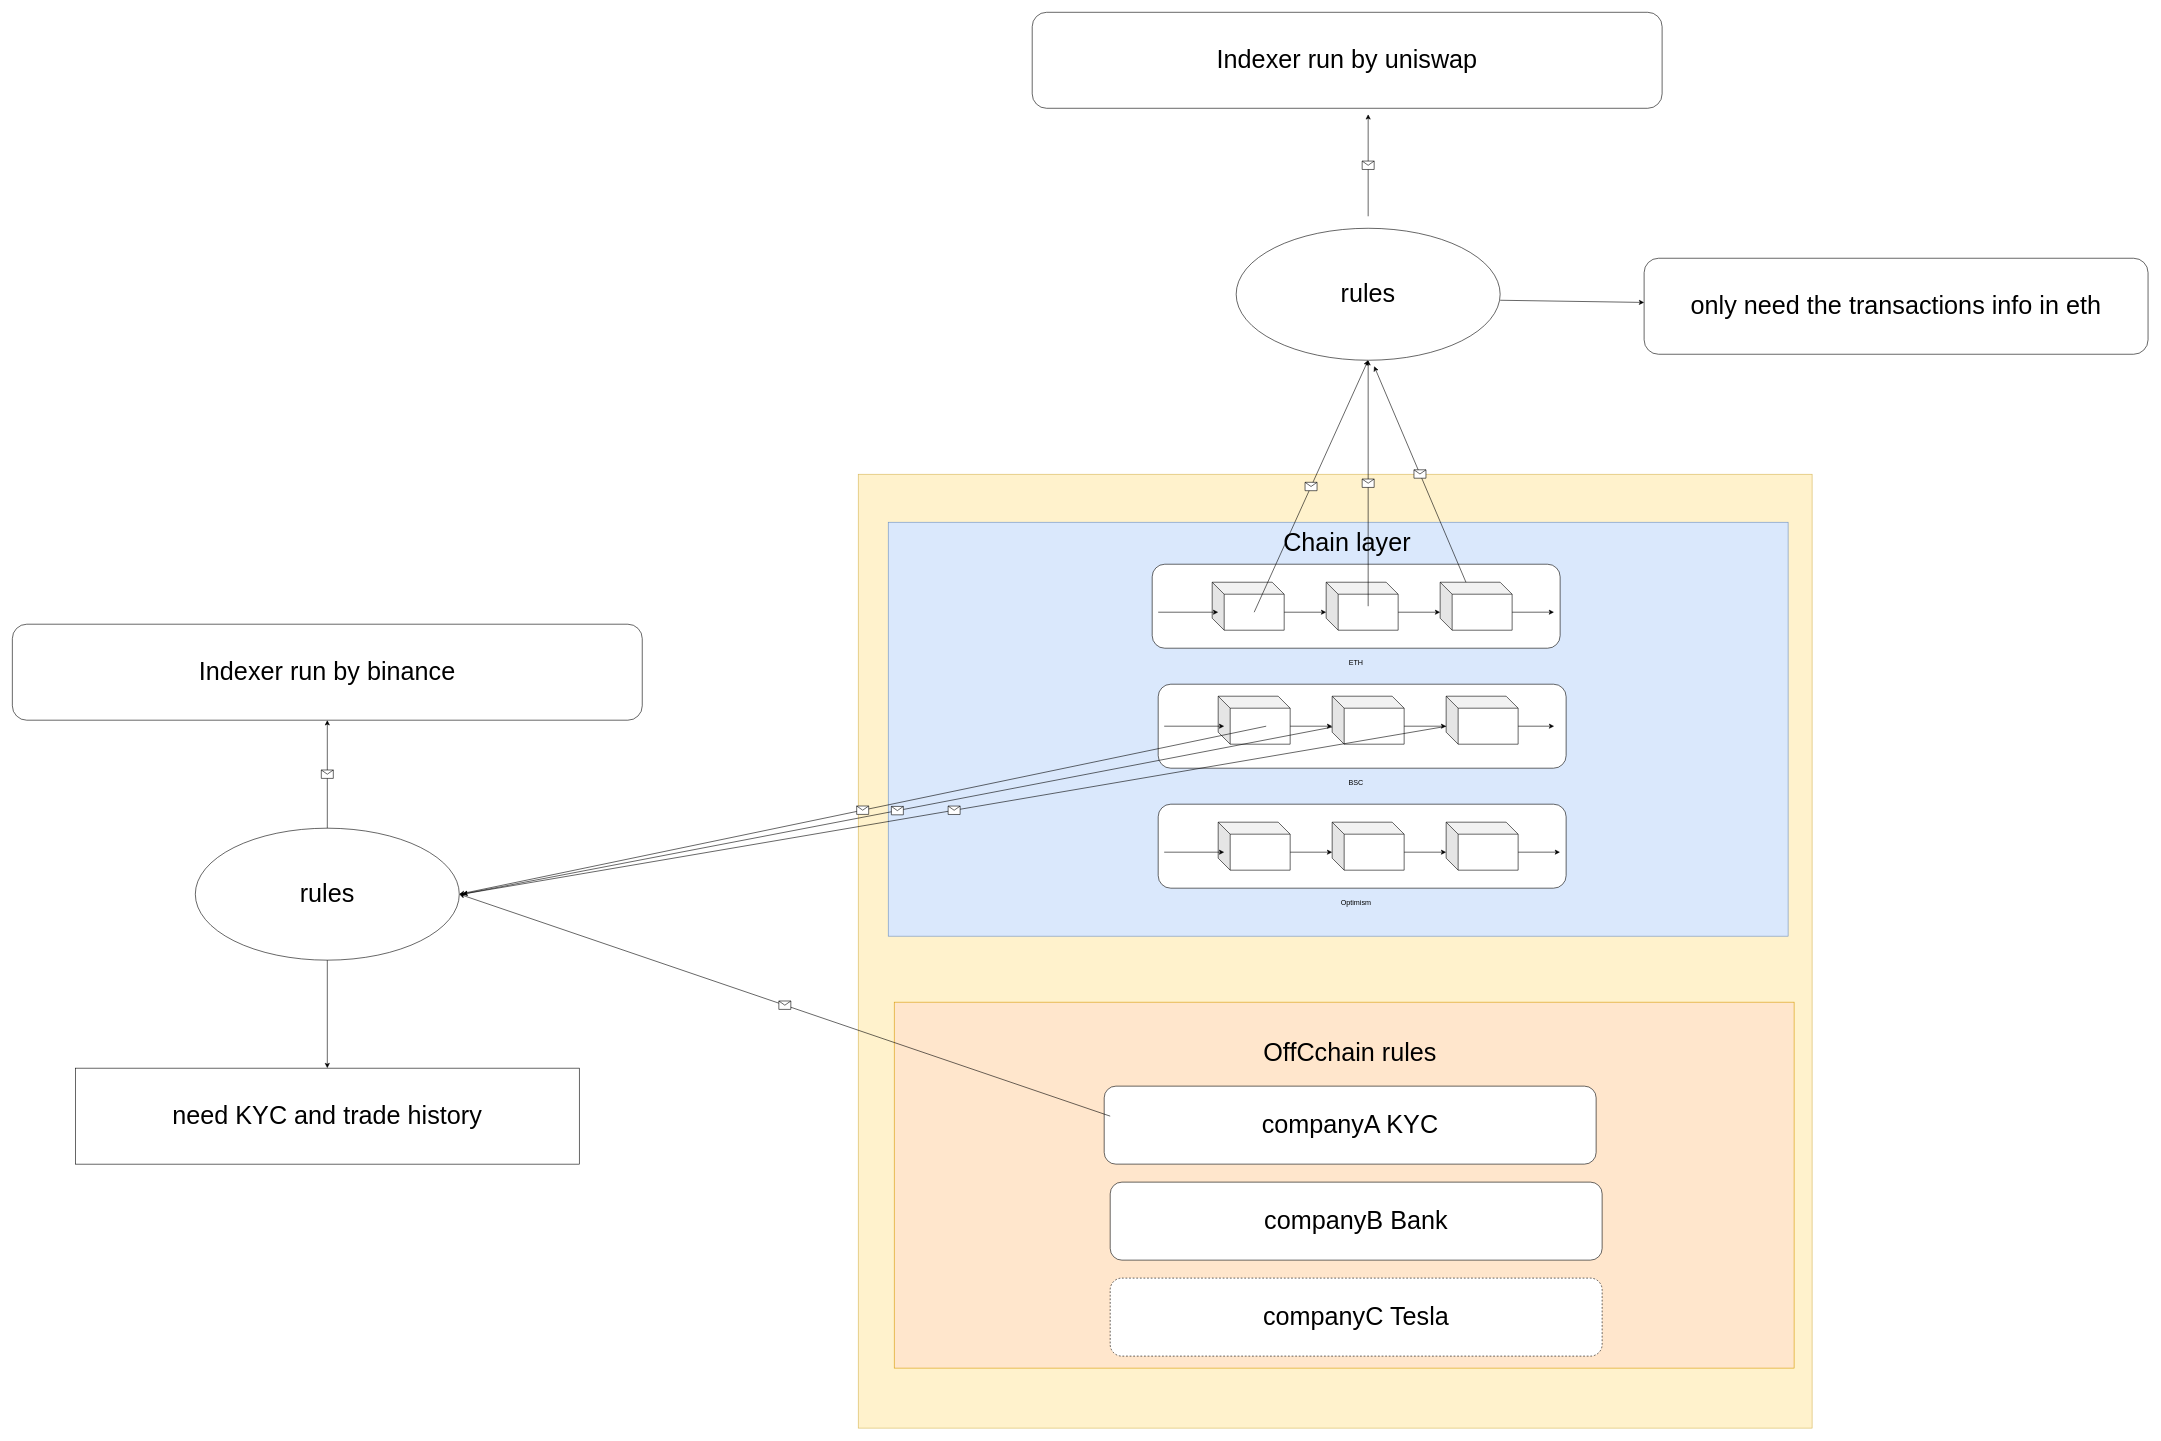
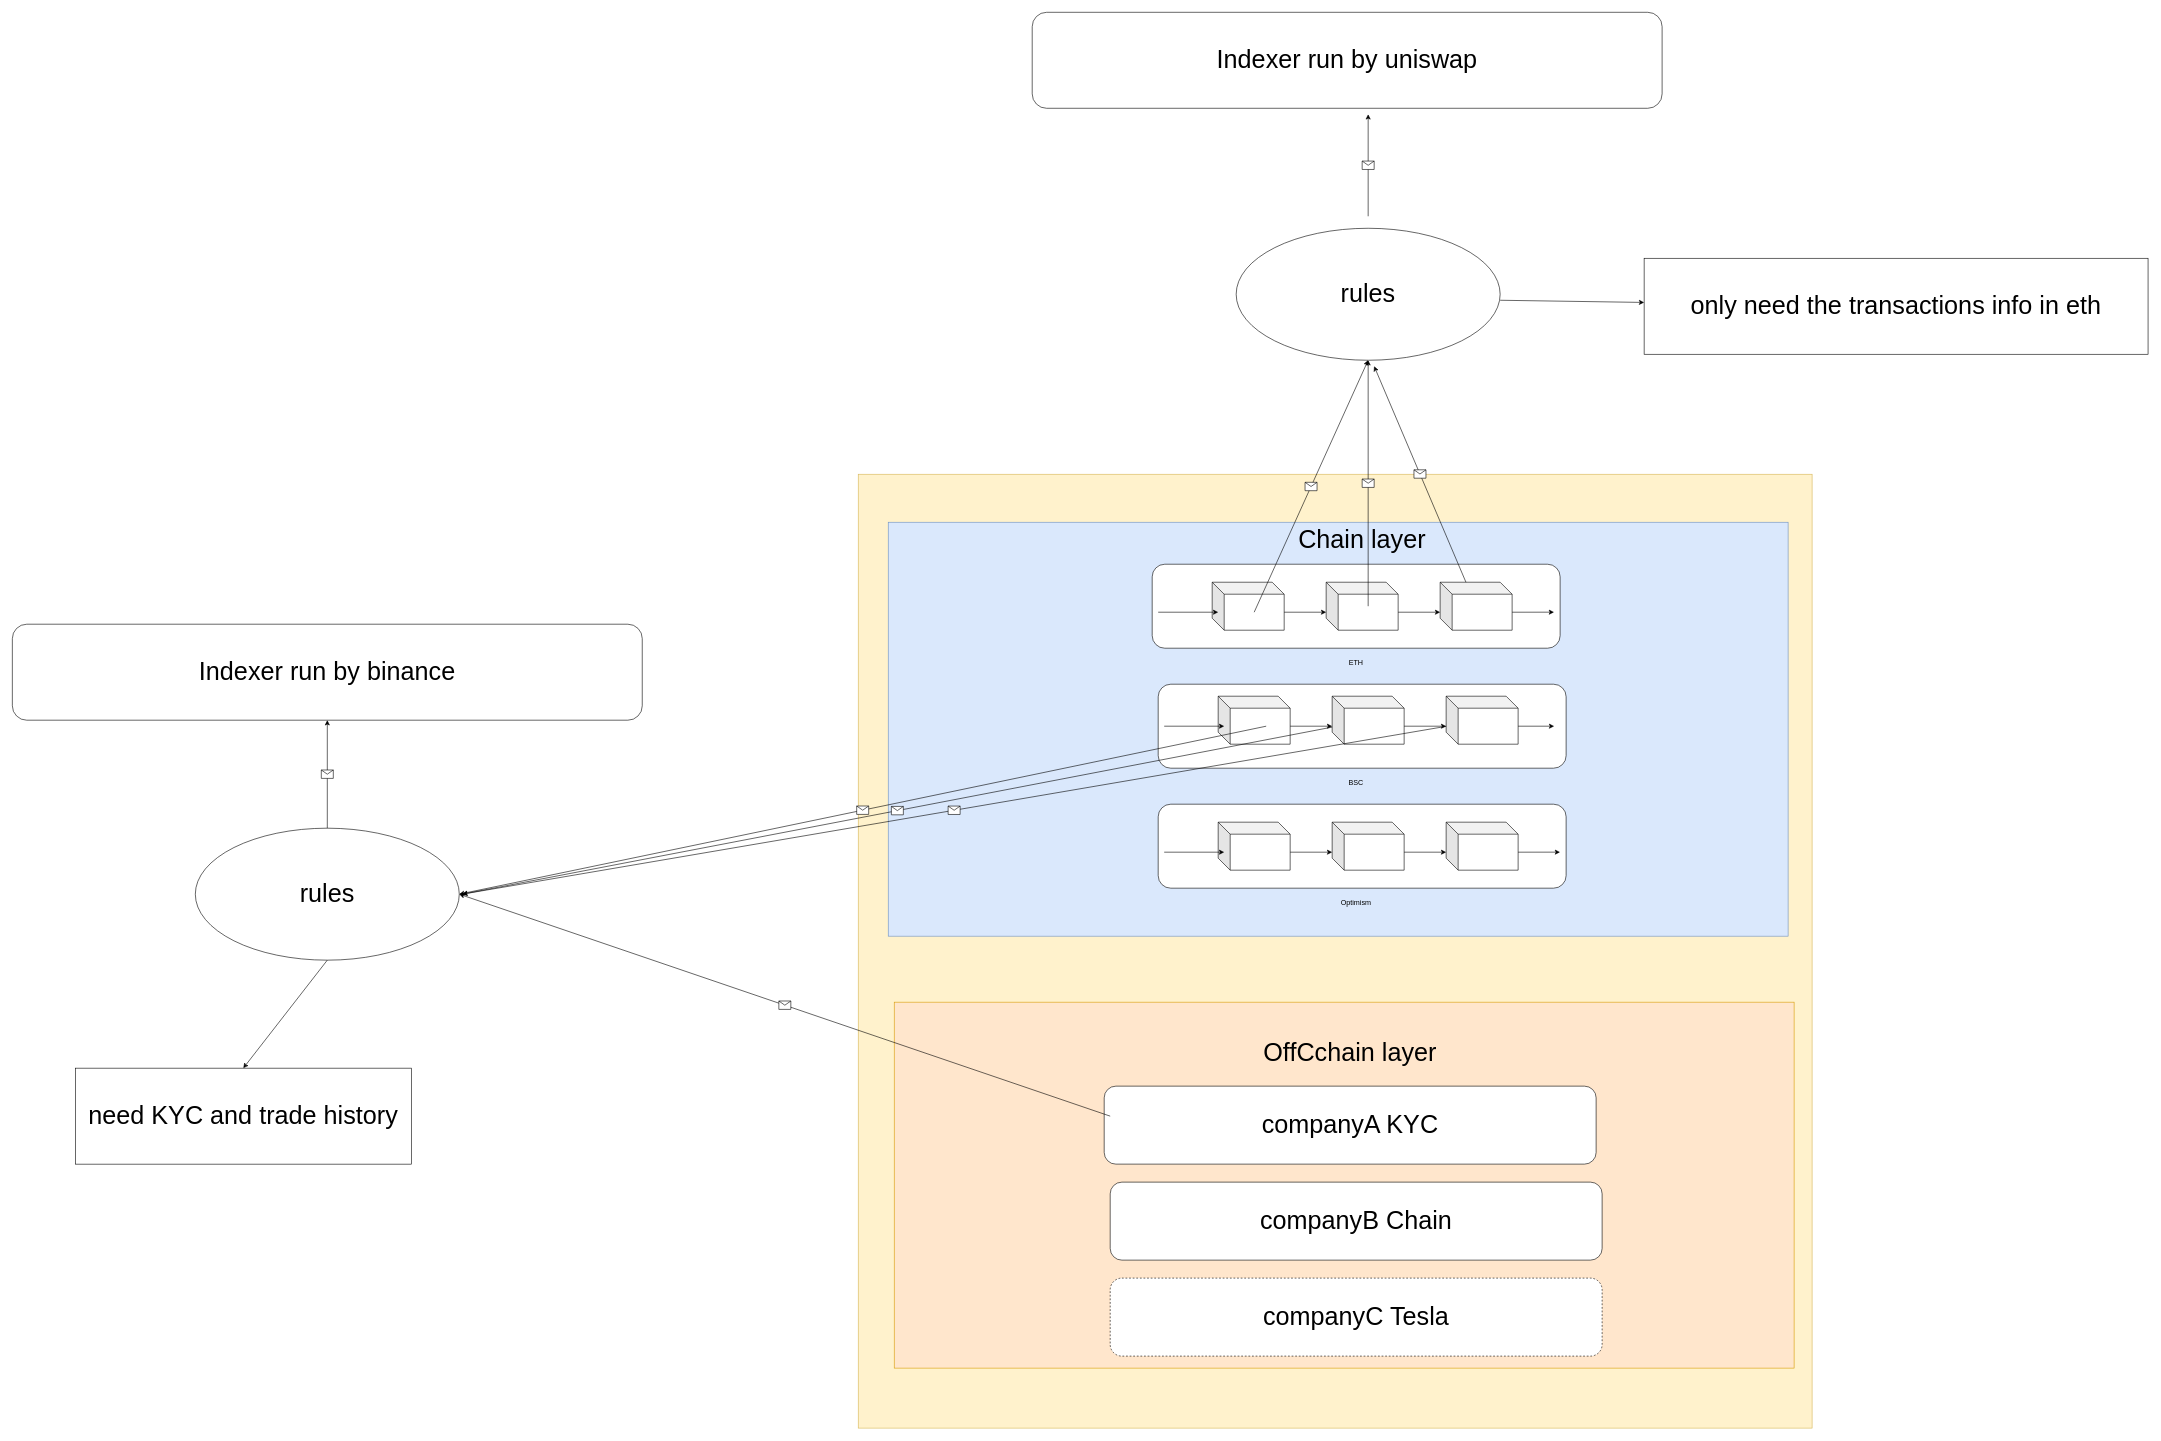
(1896, 306) -> (1896, 306)
(1347, 543) -> (1362, 540)
(1350, 1053) -> (1350, 1053)
(327, 1116) -> (243, 1116)
(1356, 1221) -> (1356, 1221)
